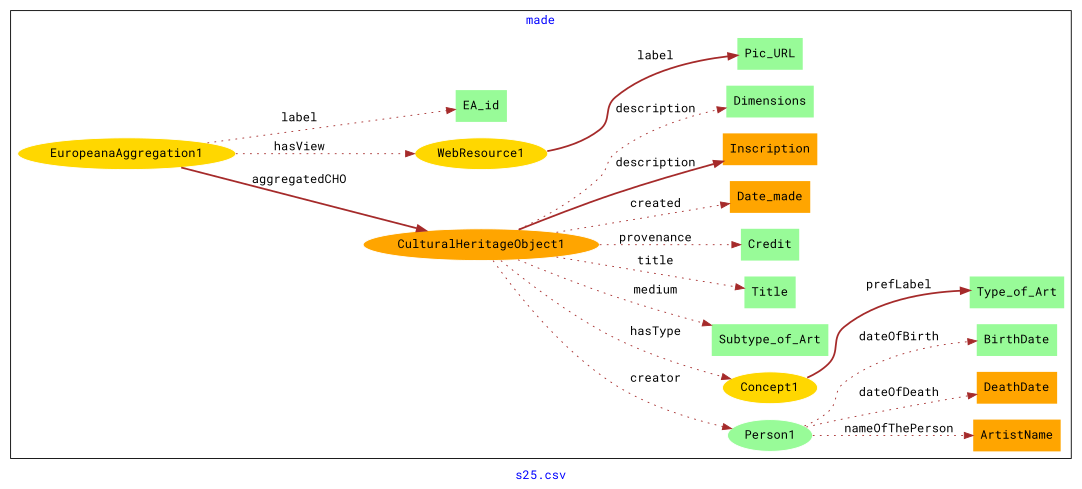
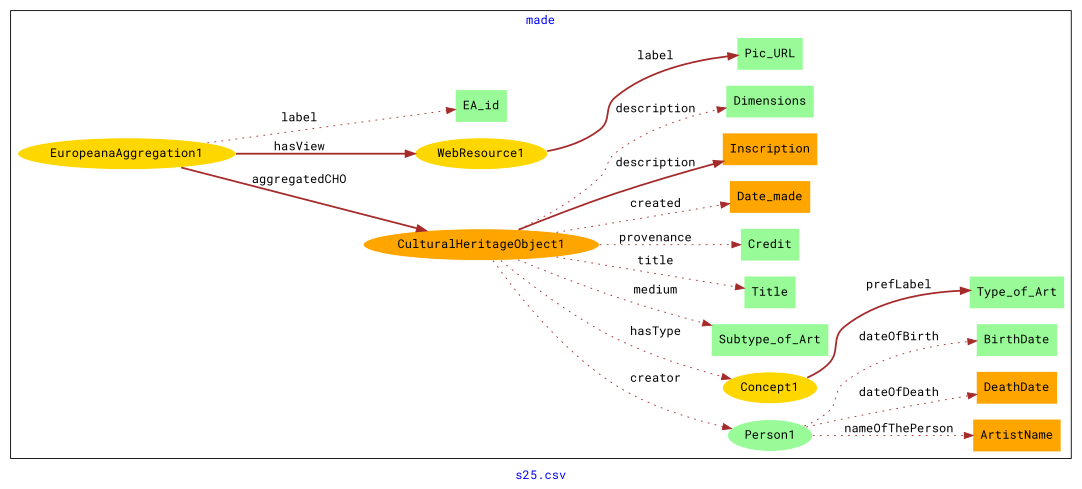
(321, 154) -> (321, 154)
